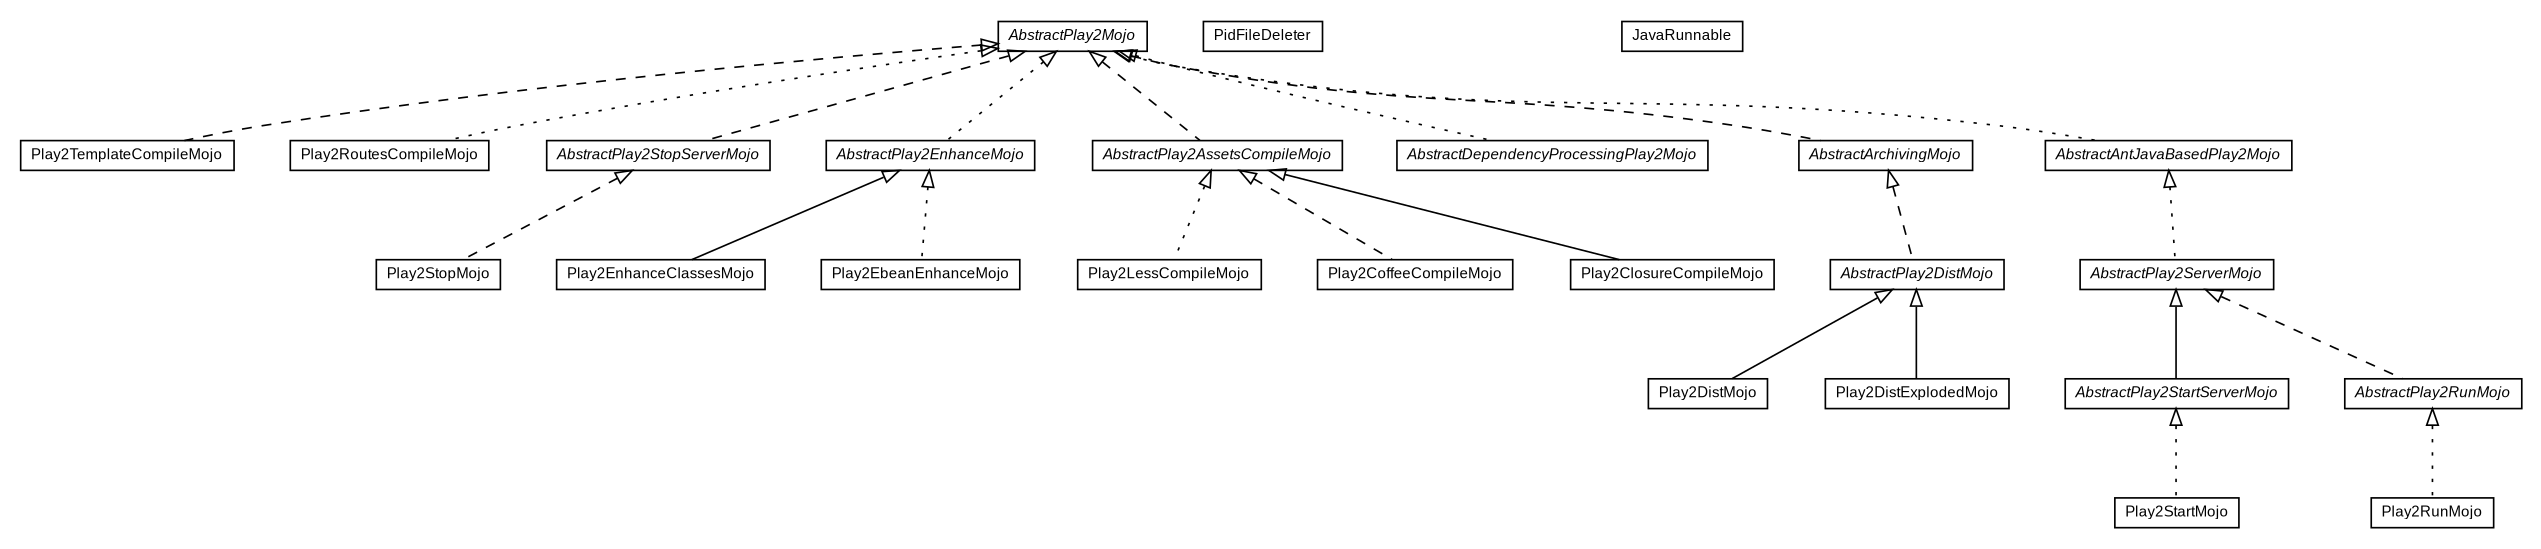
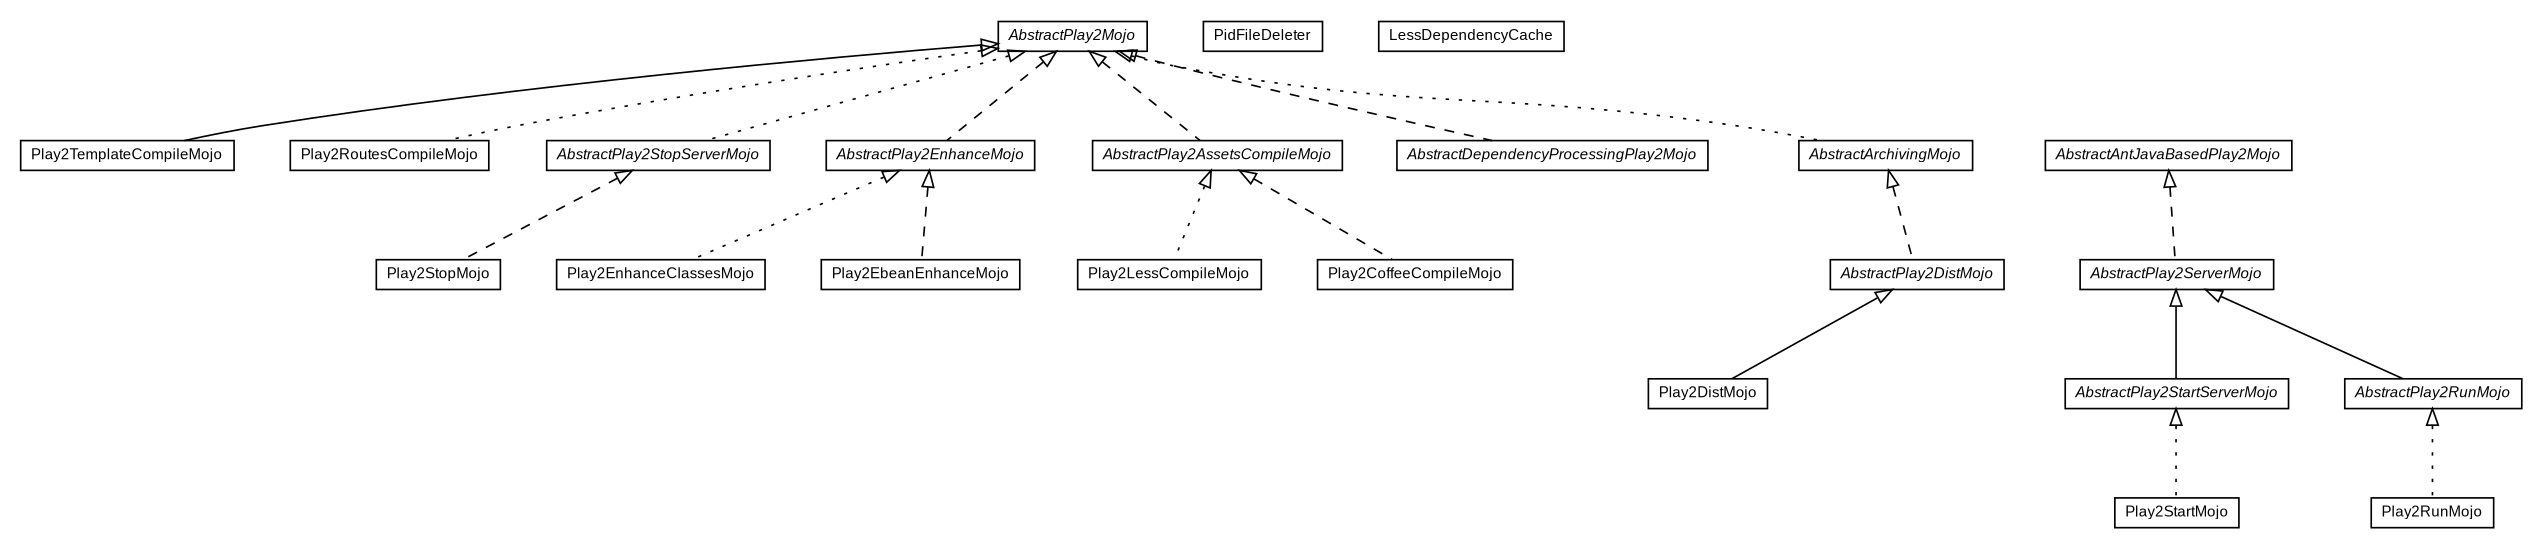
none -> (1471, 36)
(1681, 36) -> none
(582, 84) -> (582, 84)
(857, 98) -> (857, 98)
(1314, 100) -> (1314, 100)
(995, 101) -> (995, 101)
(1662, 104) -> none
(1649, 114) -> (1476, 101)
(788, 218) -> (788, 218)
(925, 223) -> (925, 223)
(2172, 223) -> (2172, 223)
(1672, 275) -> none
(2312, 338) -> (2312, 338)
(1916, 394) -> none
